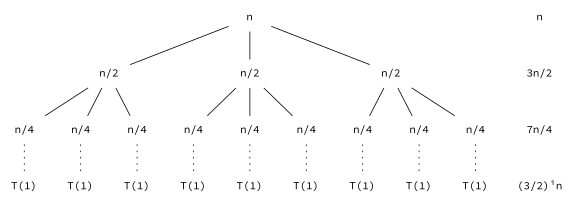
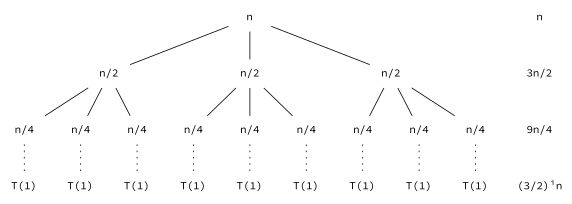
(540, 130) -> (540, 130)
